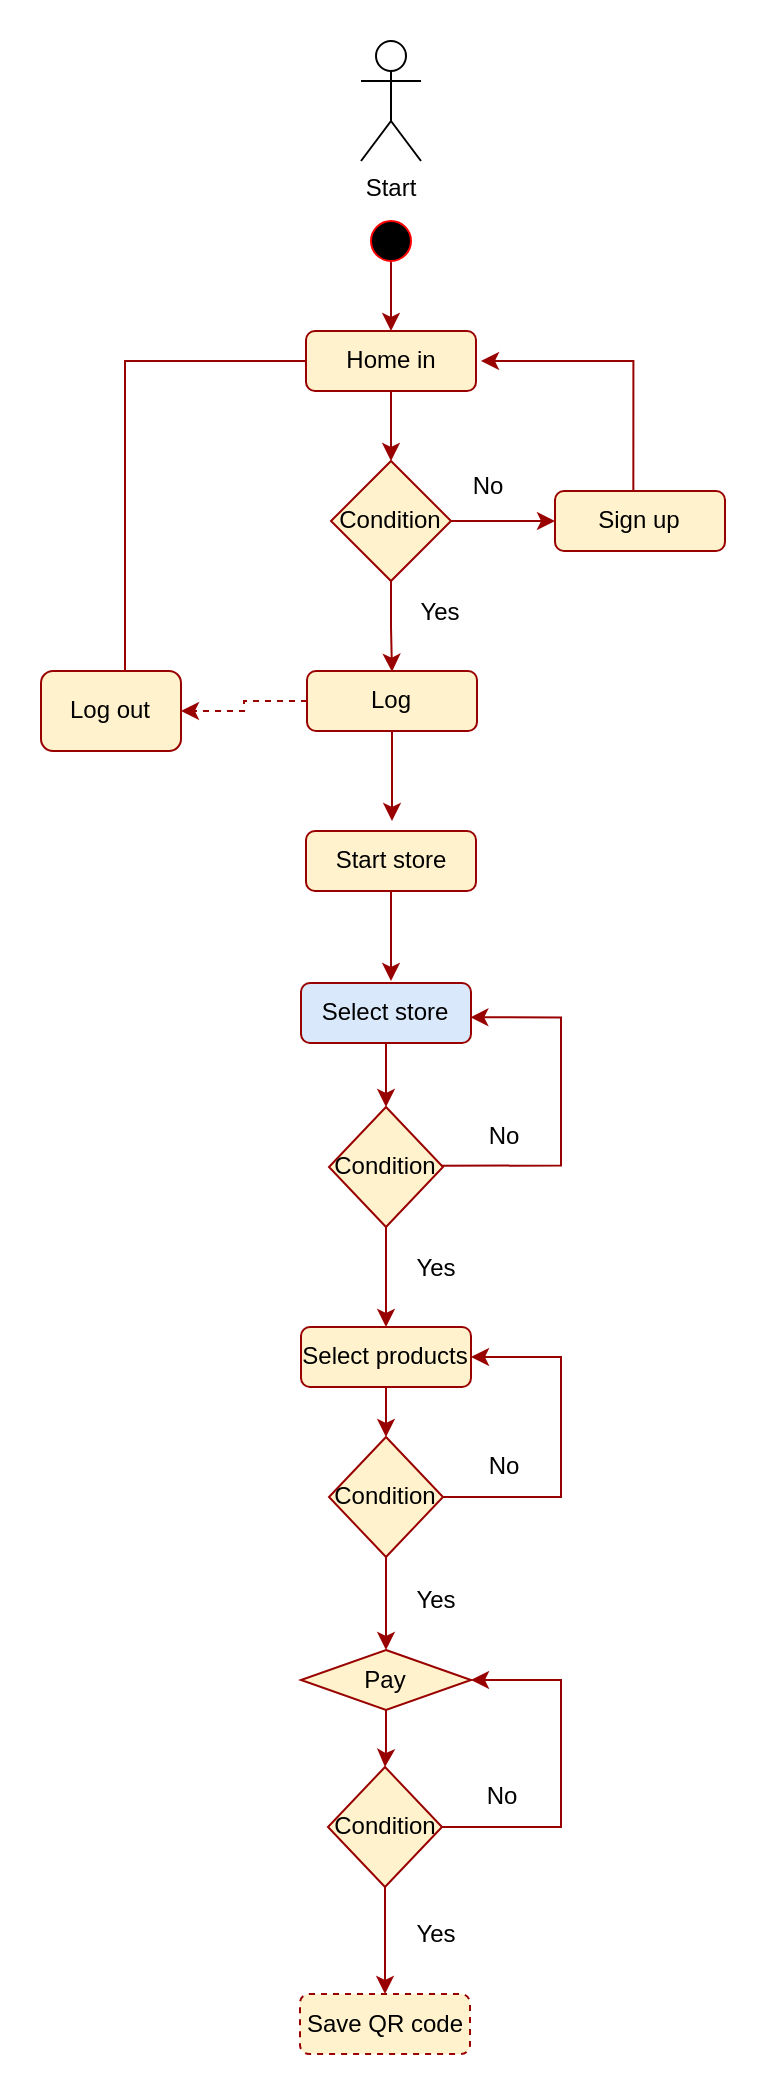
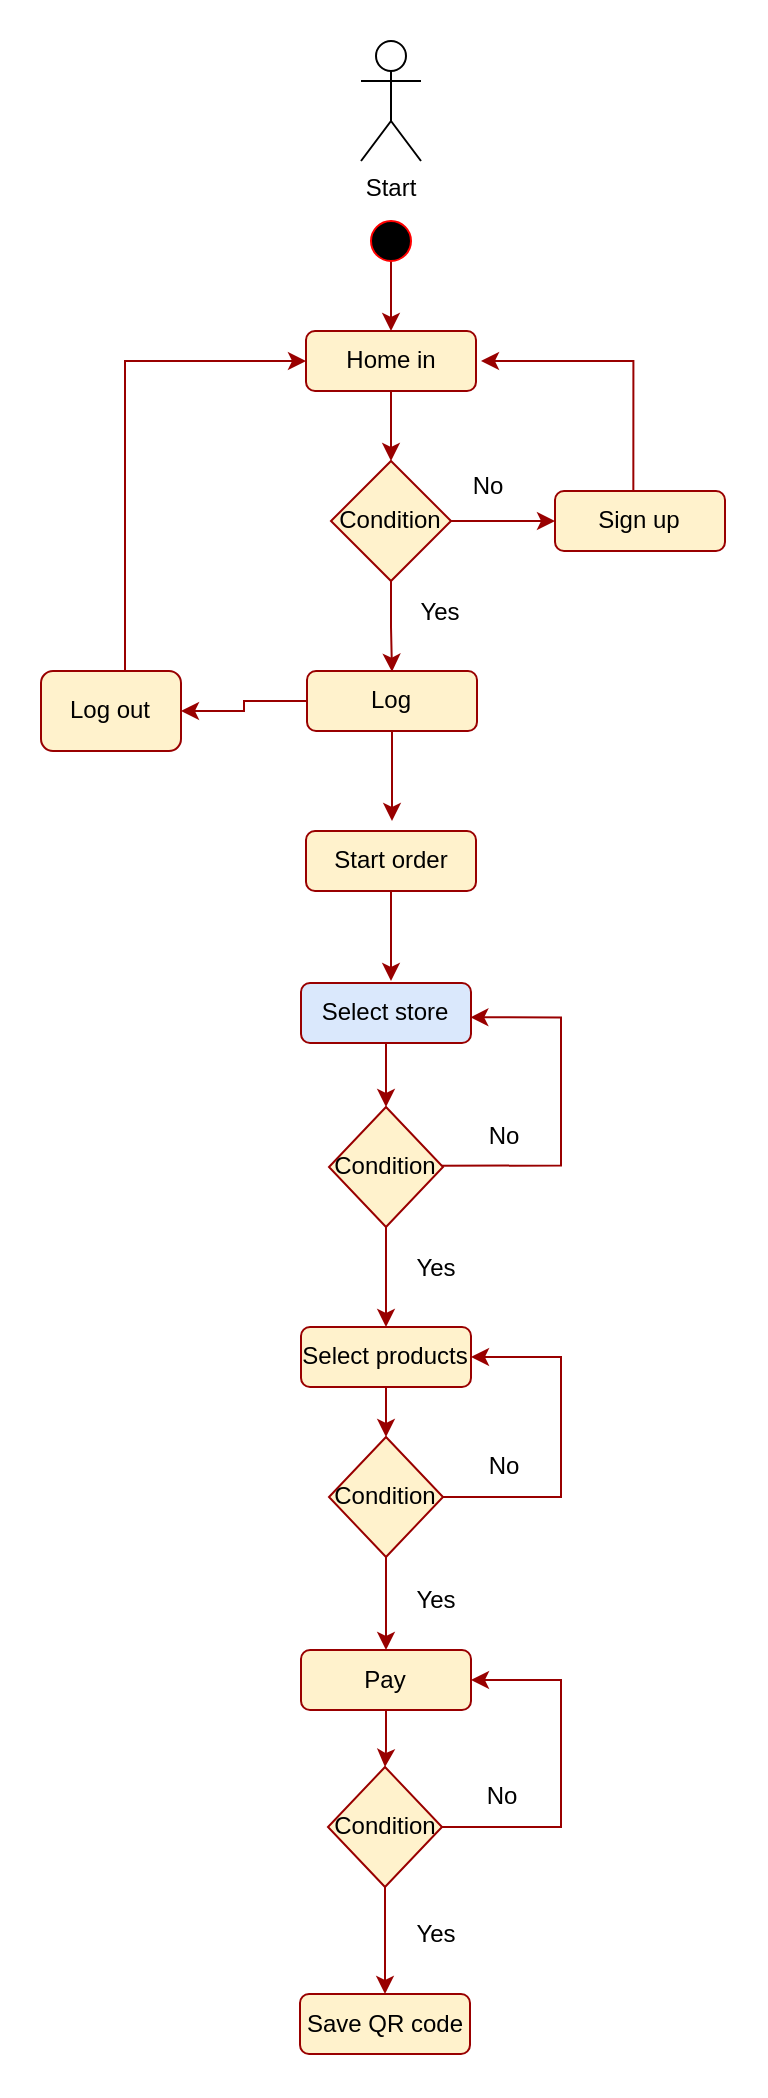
(296, 361) -> (291, 361)
(245, 701) -> (245, 701)
(392, 861) -> (392, 861)
(386, 1680) -> (386, 1680)
(385, 2024) -> (385, 2024)
